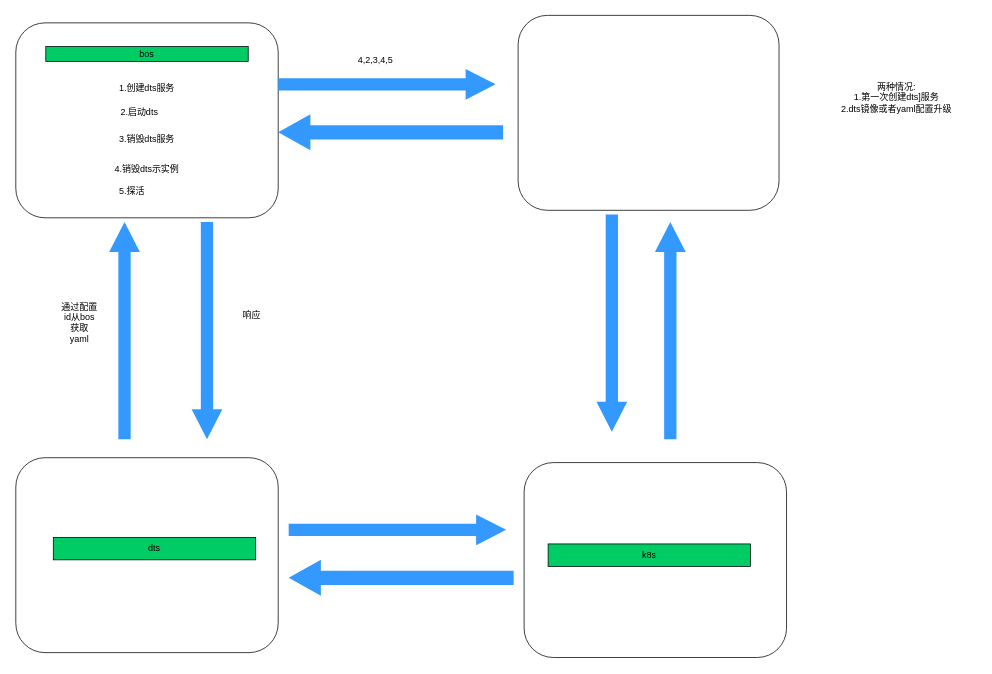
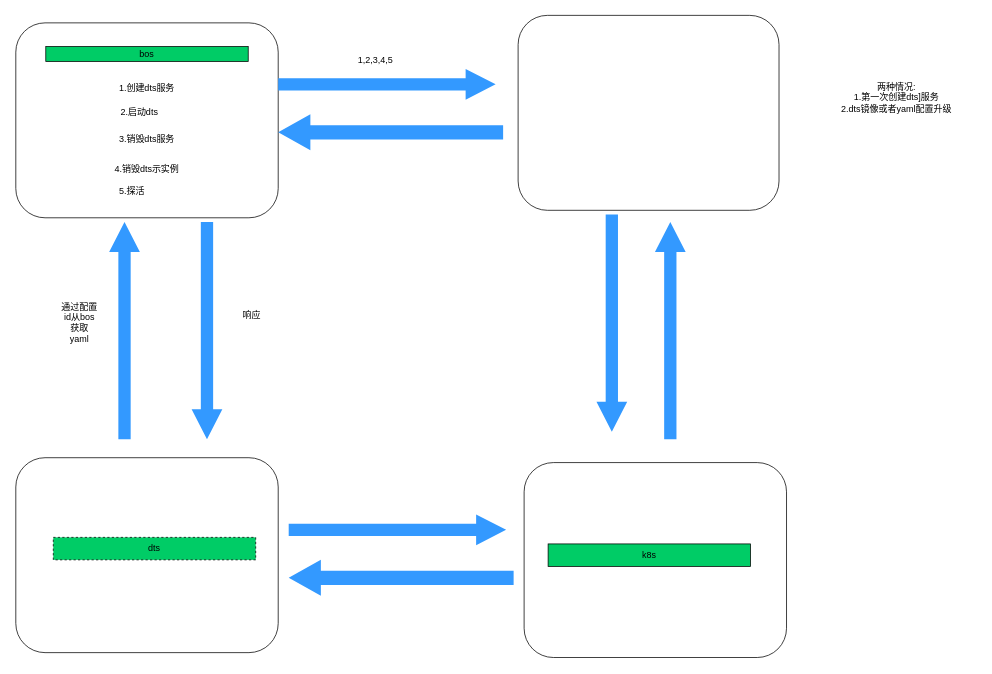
(375, 60) -> (375, 60)
(154, 549) -> (154, 549)
